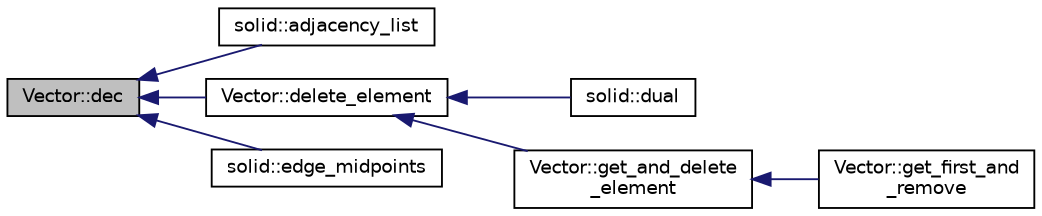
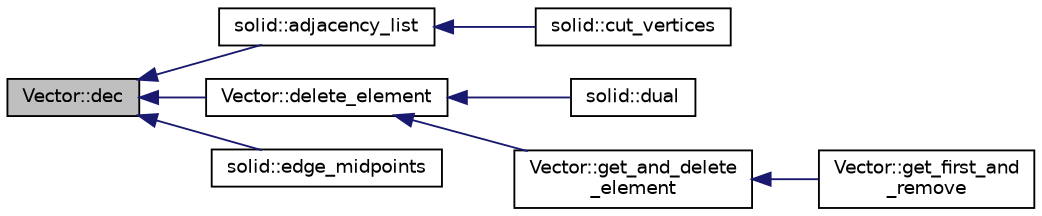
none -> (633, 27)
